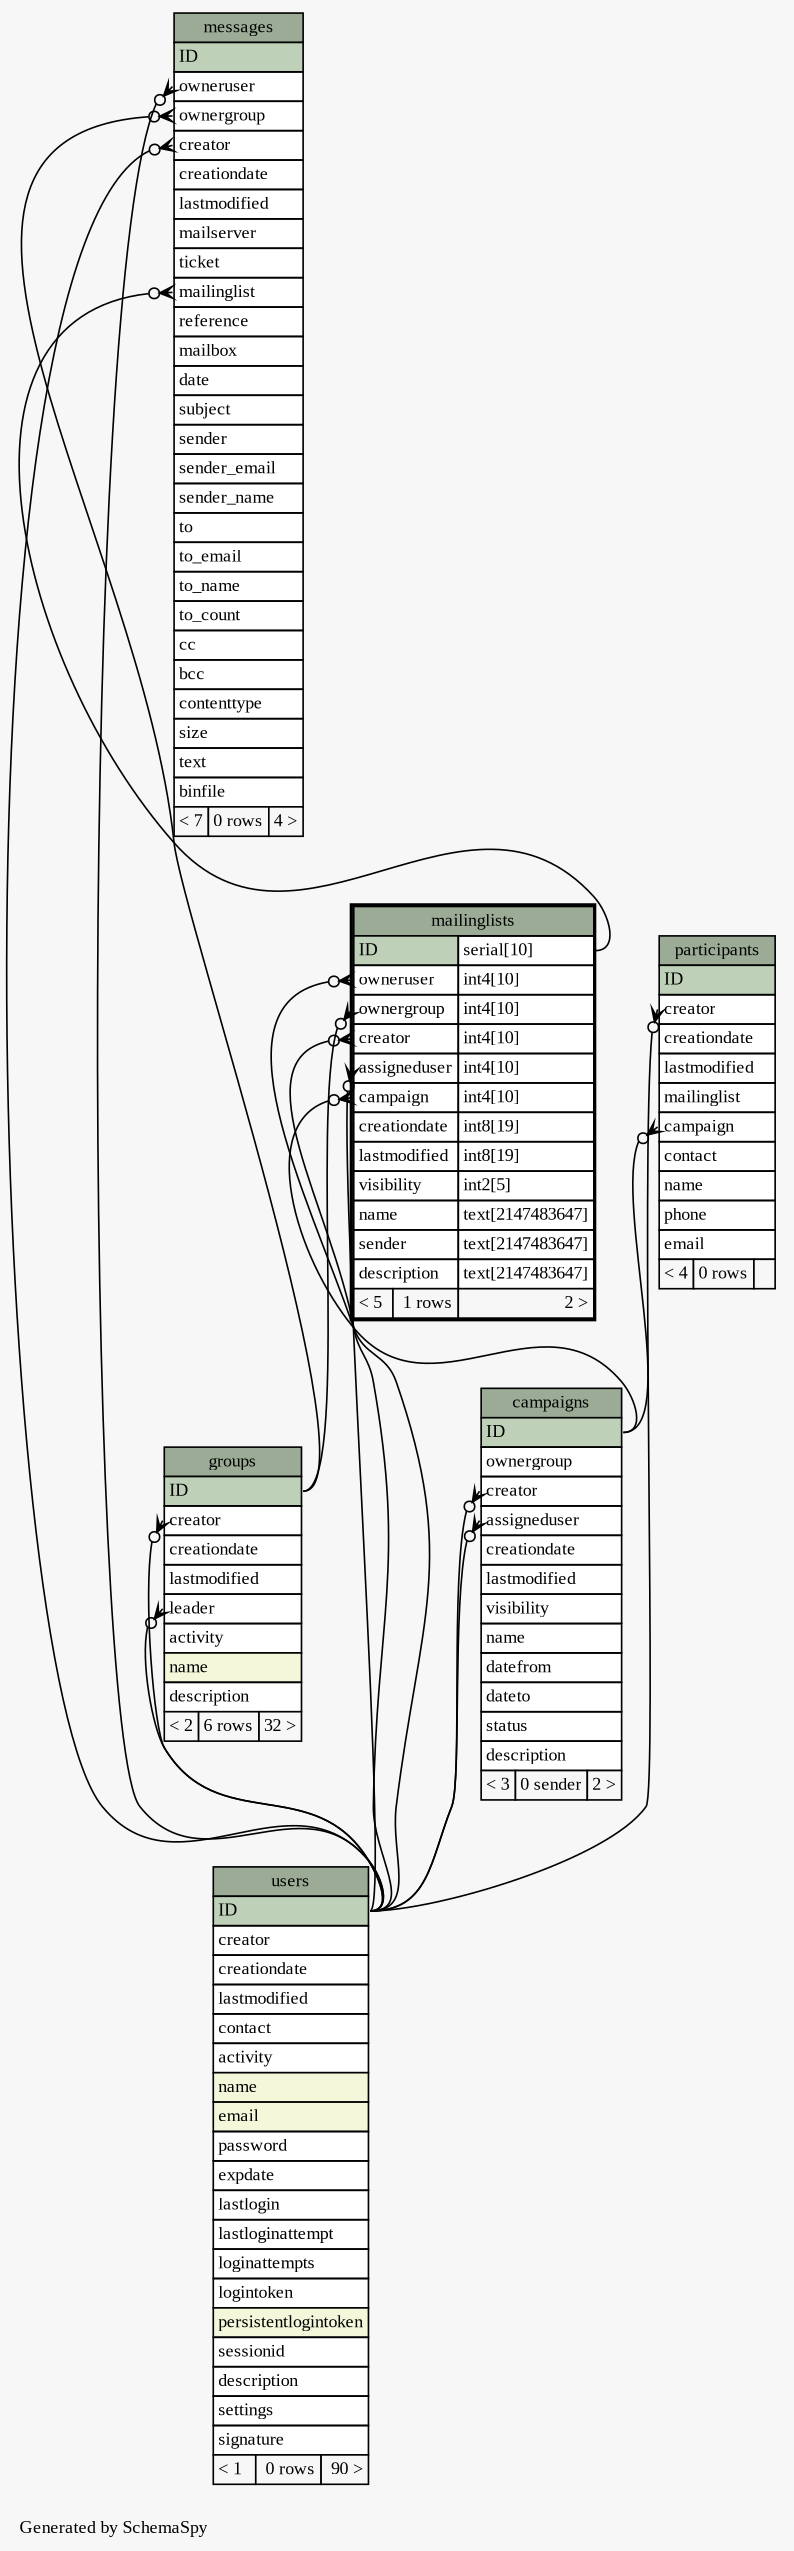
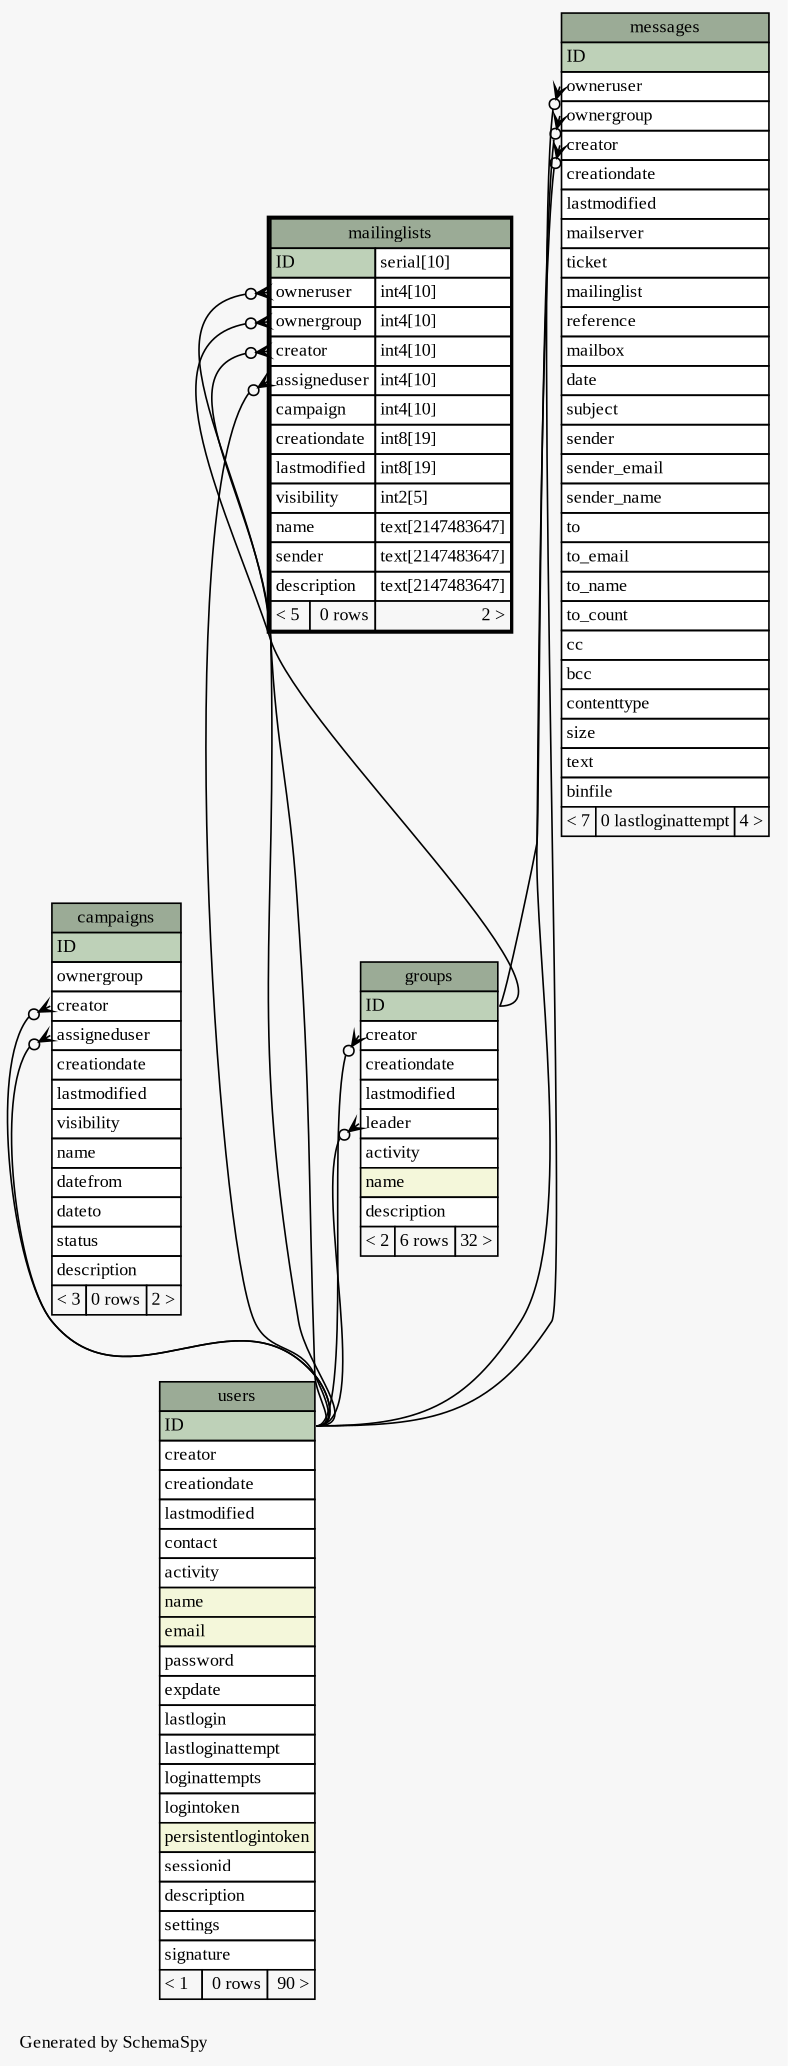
(134, 789) -> none
(239, 821) -> (665, 821)
(716, 1112) -> none
(428, 1303) -> (345, 615)
(391, 1355) -> none
(551, 1784) -> (116, 1299)
